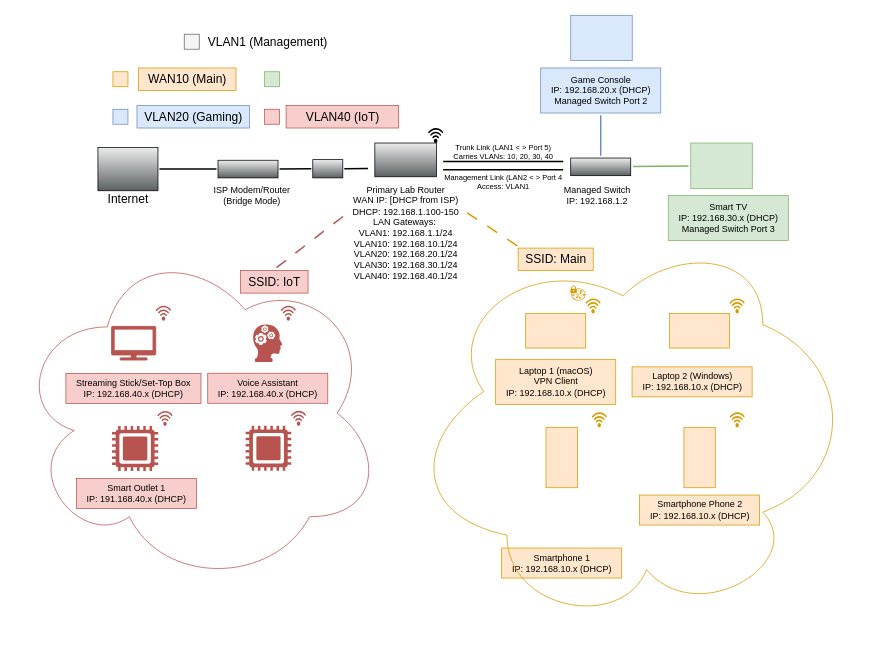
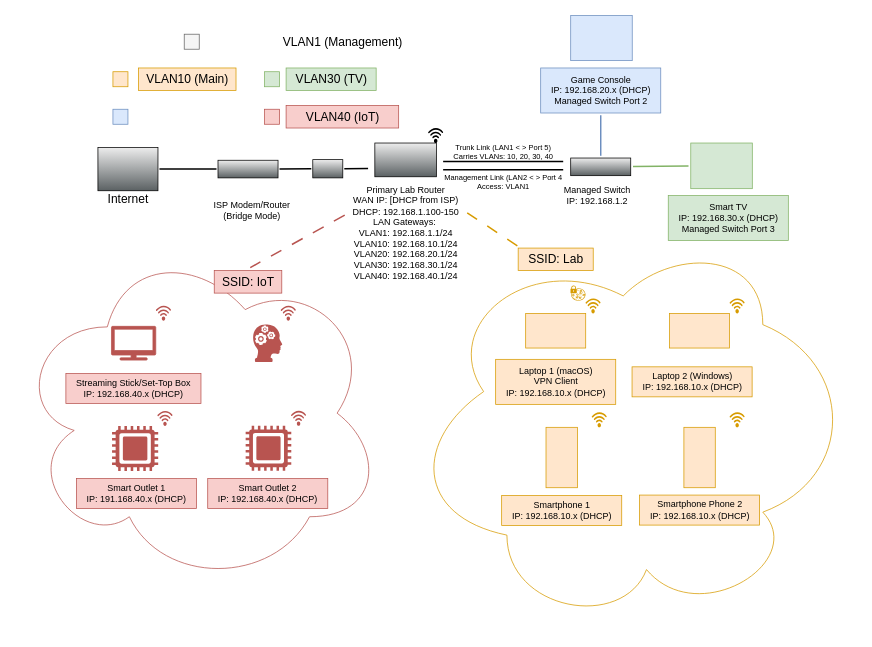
(267, 42) -> (342, 42)
(188, 79) -> (188, 79)
none -> (331, 79)
(193, 117) -> none
(252, 195) -> (252, 210)
(556, 259) -> (556, 259)
(274, 282) -> (248, 282)
(268, 388) -> none
none -> (268, 493)
(561, 563) -> (561, 510)
